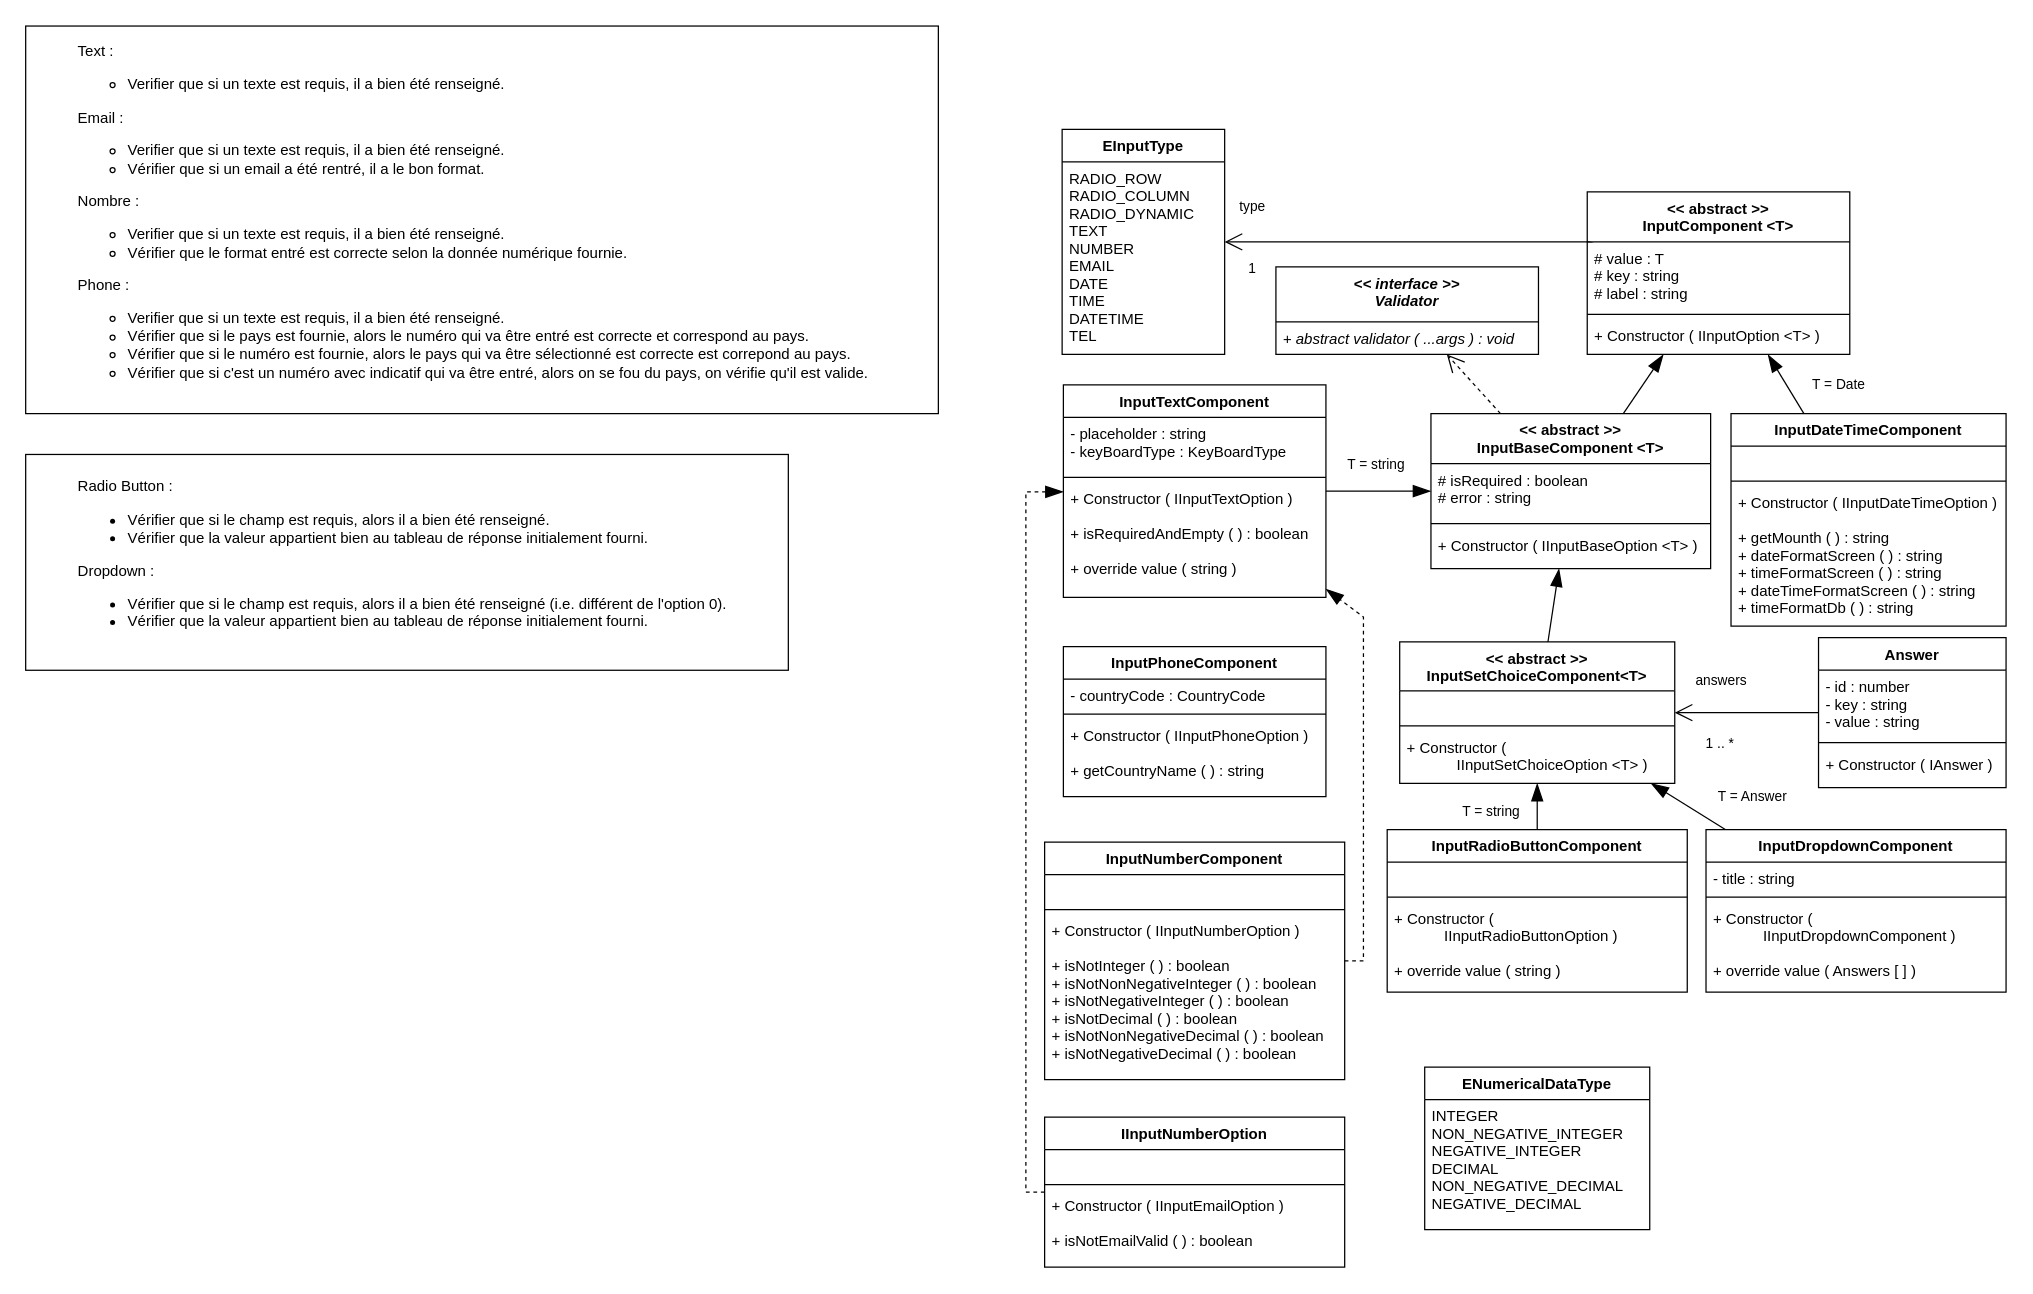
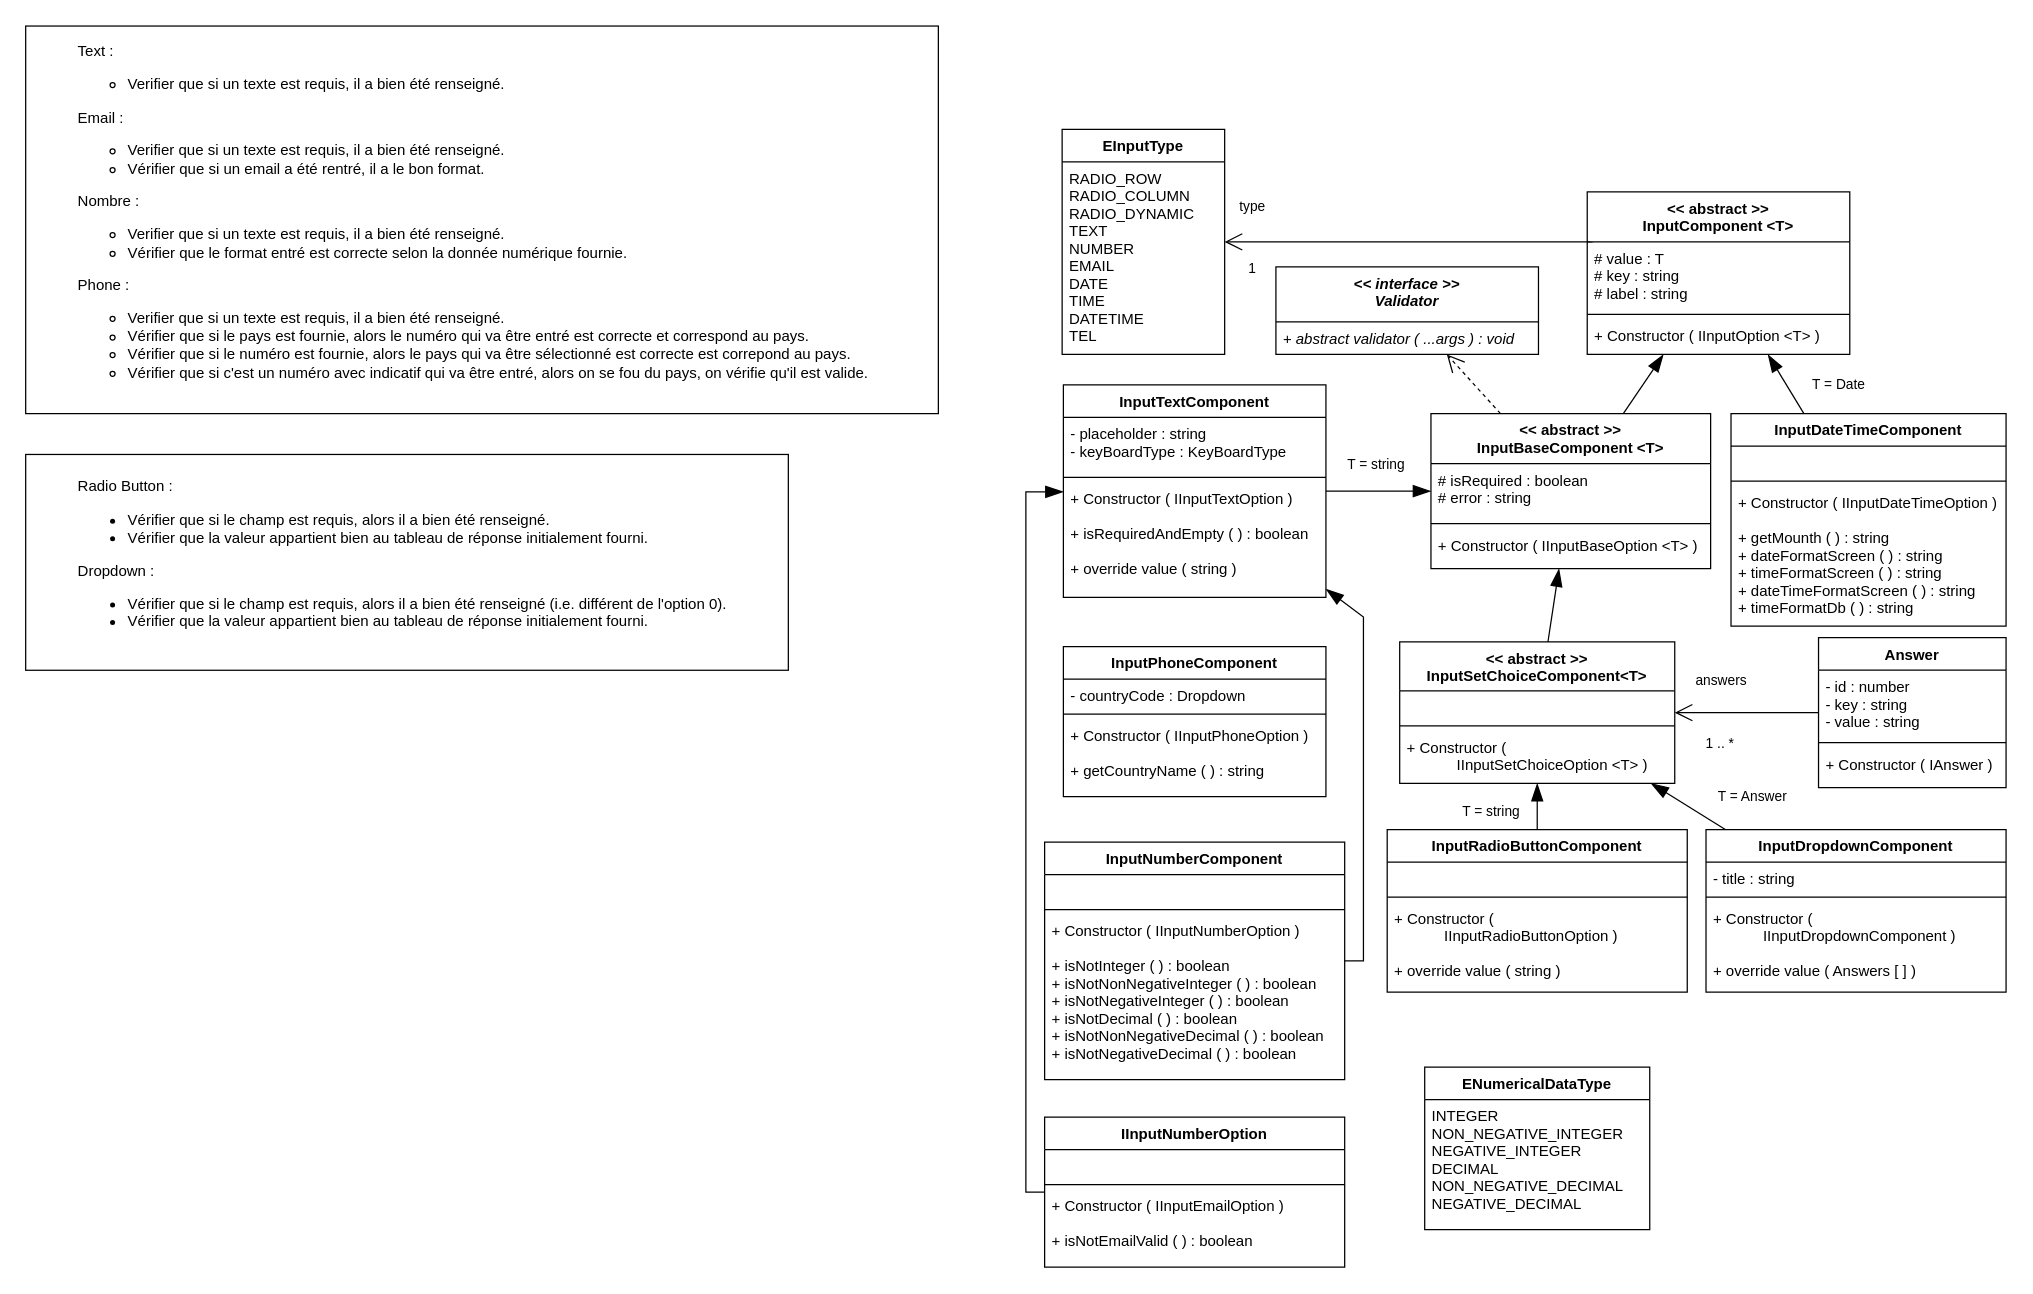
(1176, 696) -> (1163, 696)
(1363, 782) -> (1363, 782)
(1026, 842) -> (1026, 842)
